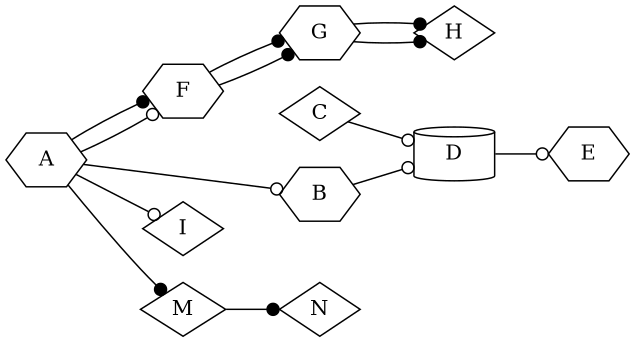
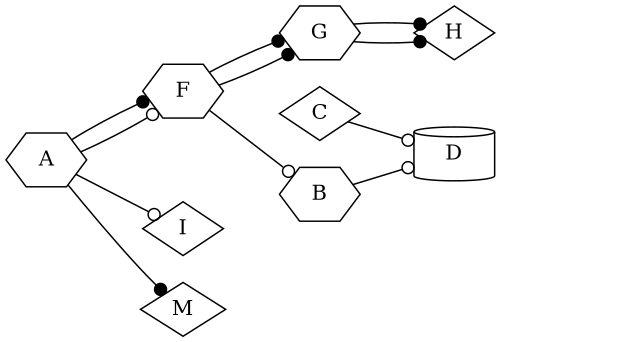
(589, 154) -> none
(177, 176) -> (246, 139)
(320, 309) -> none
